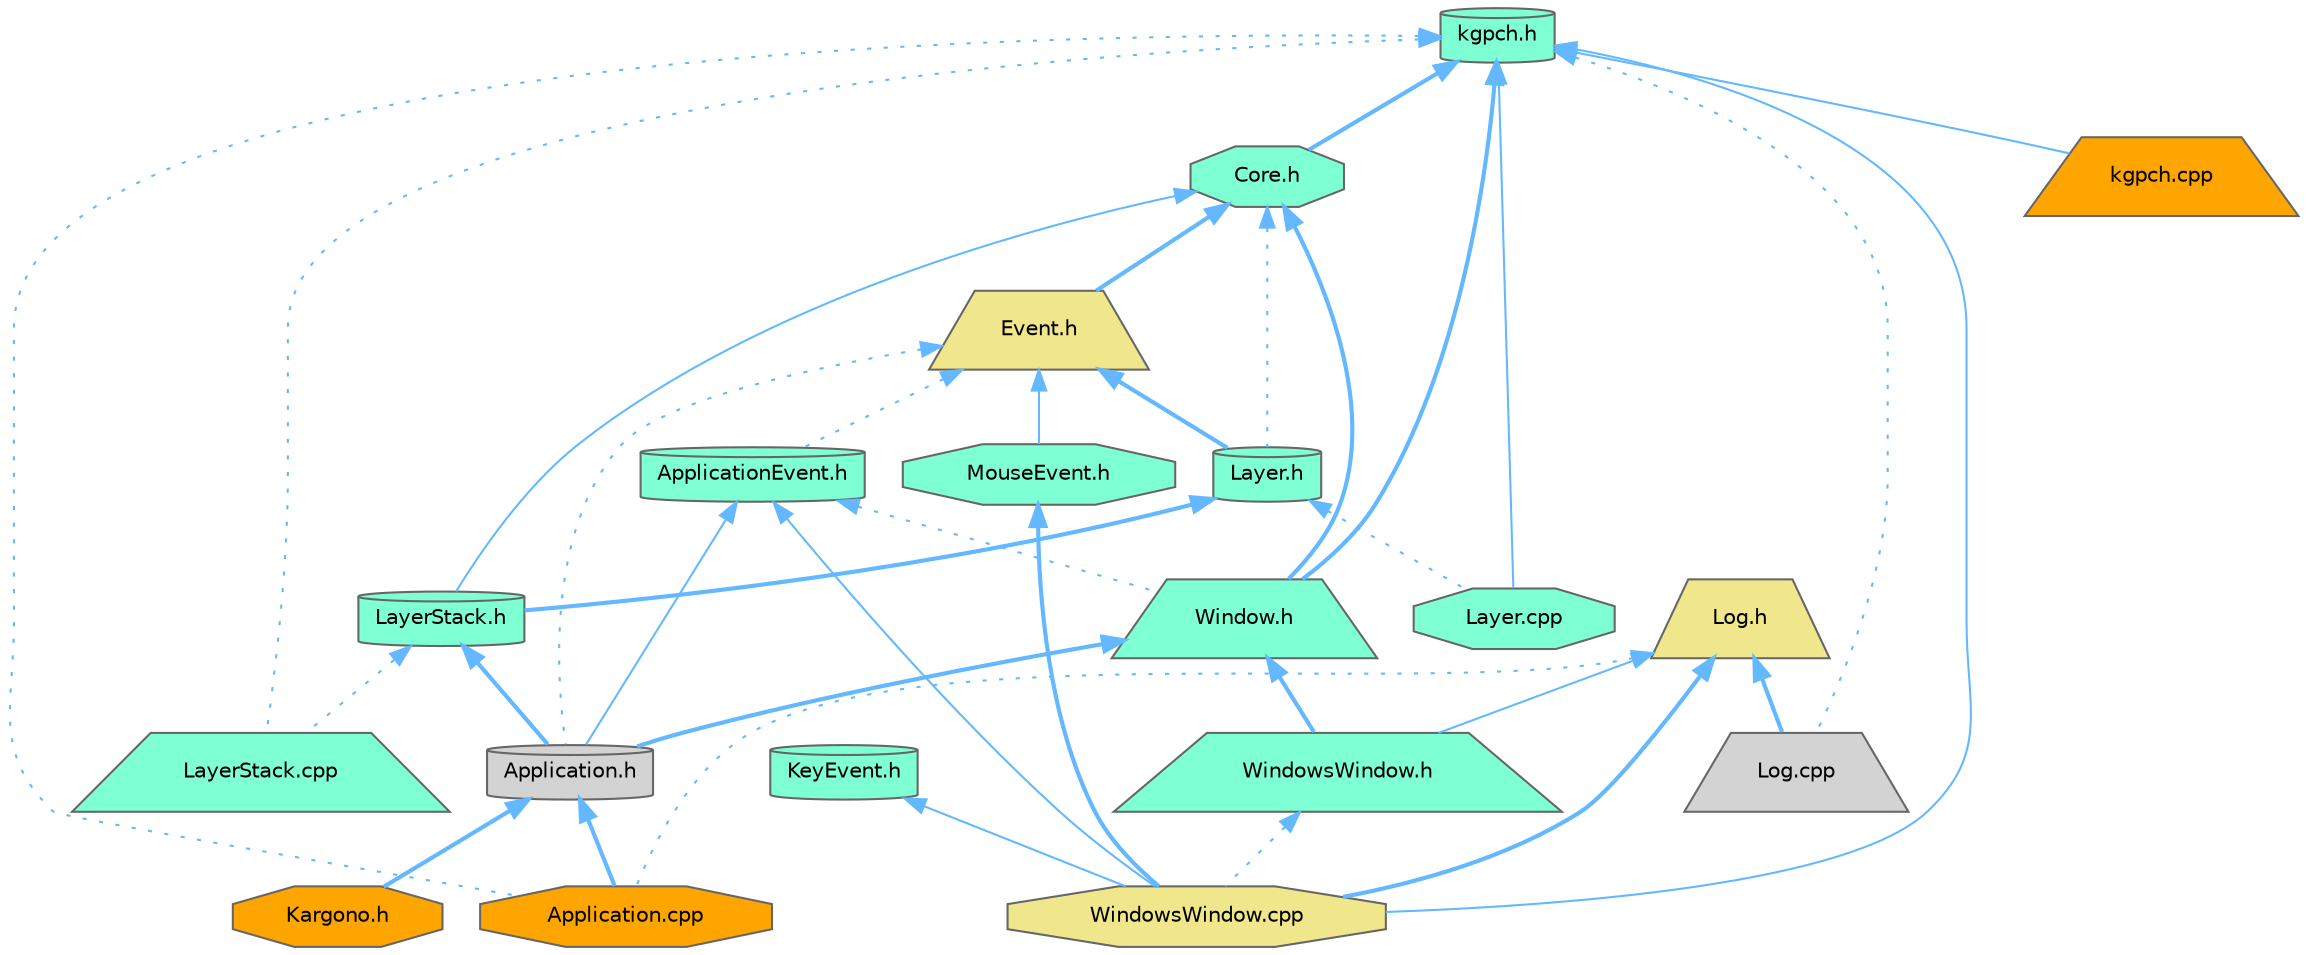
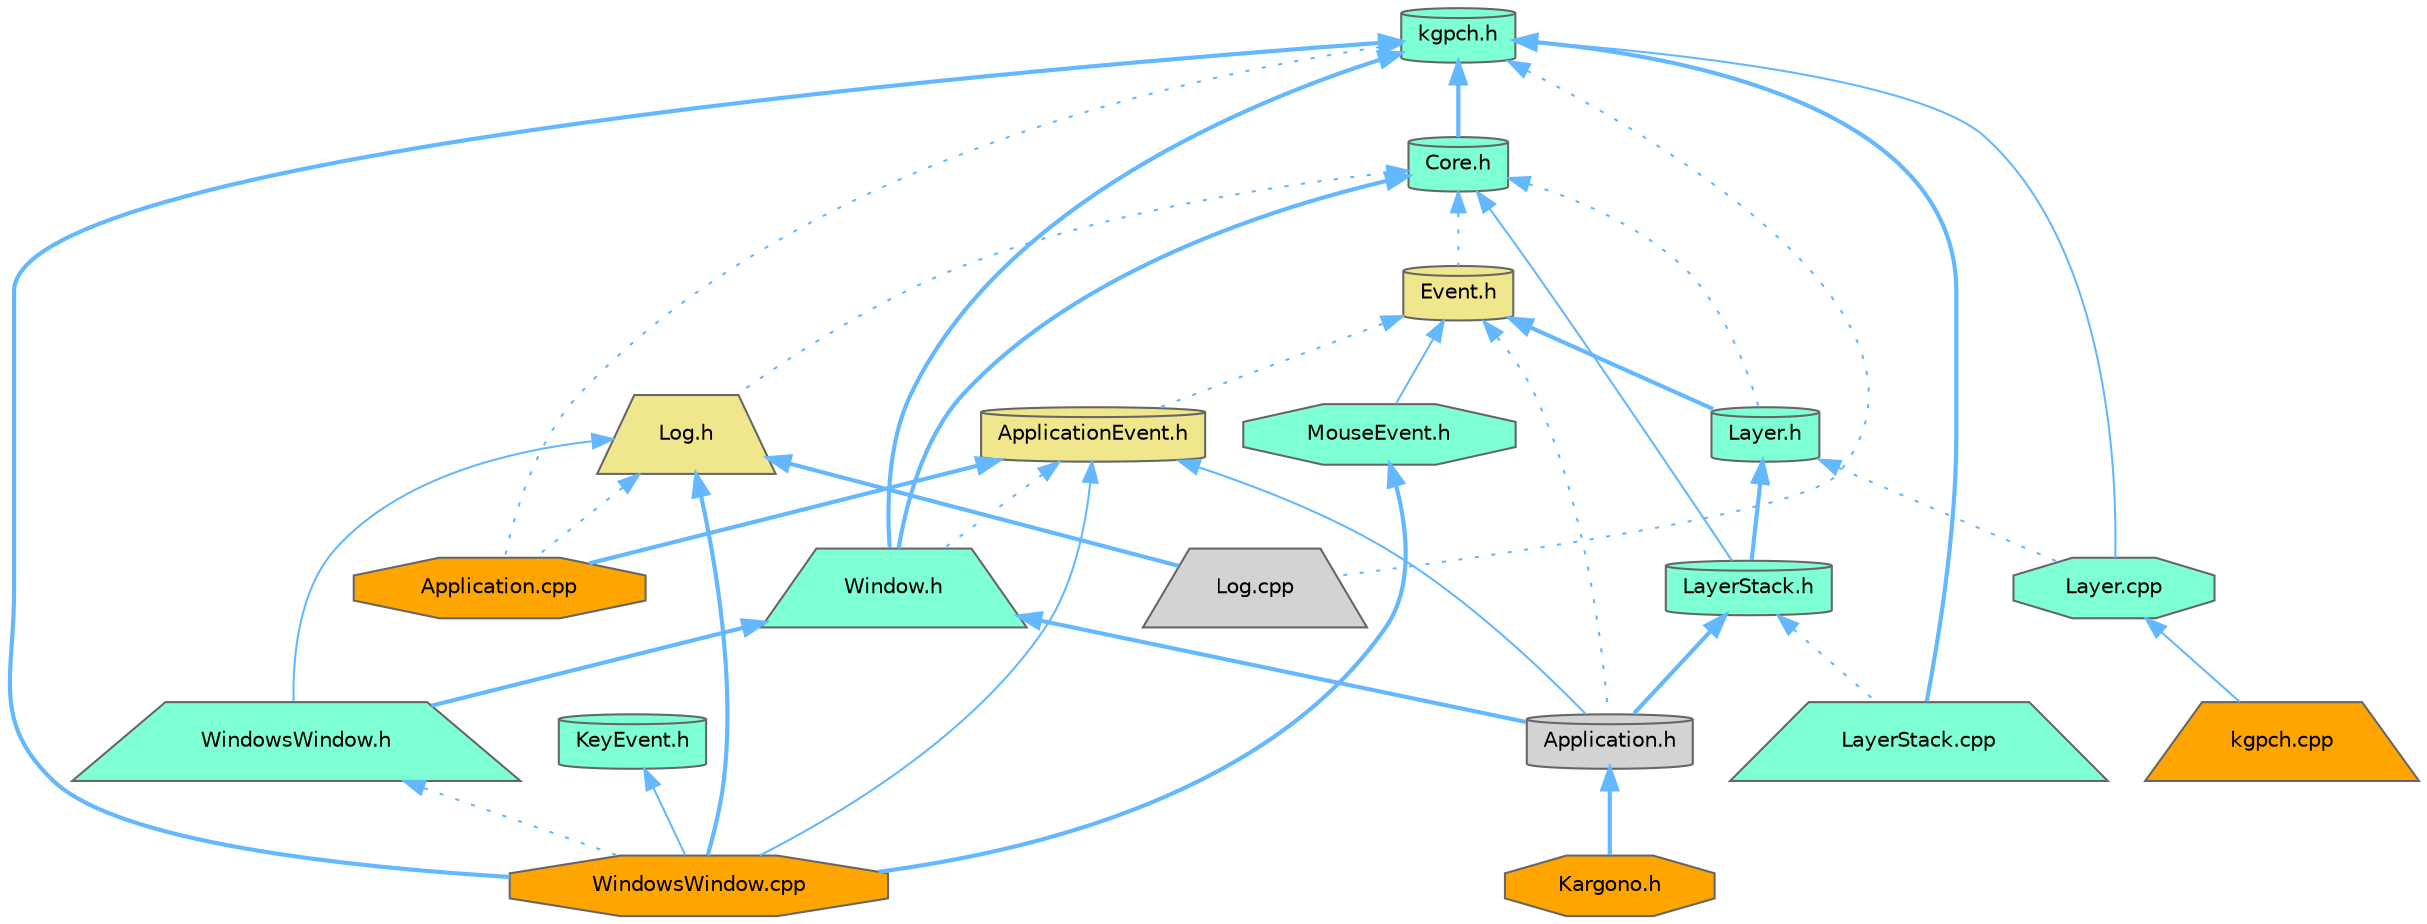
(1823, 102) -> (2201, 667)
(615, 128) -> (1945, 233)
(1267, 177) -> (1458, 164)
none -> (1079, 229)
(1153, 254) -> (1458, 239)
(1039, 330) -> (1458, 293)
(753, 474) -> (1093, 434)
(1967, 597) -> (200, 193)
(601, 852) -> (784, 514)
(1197, 917) -> (699, 886)
